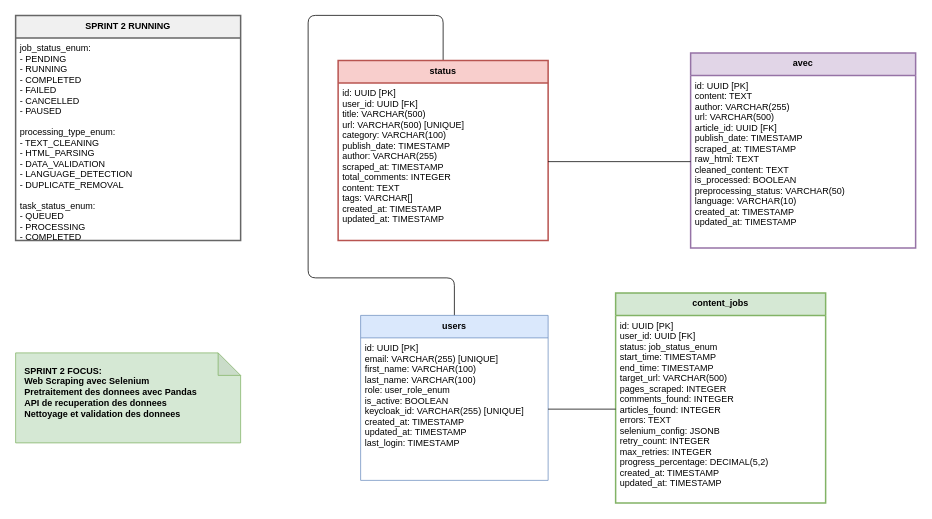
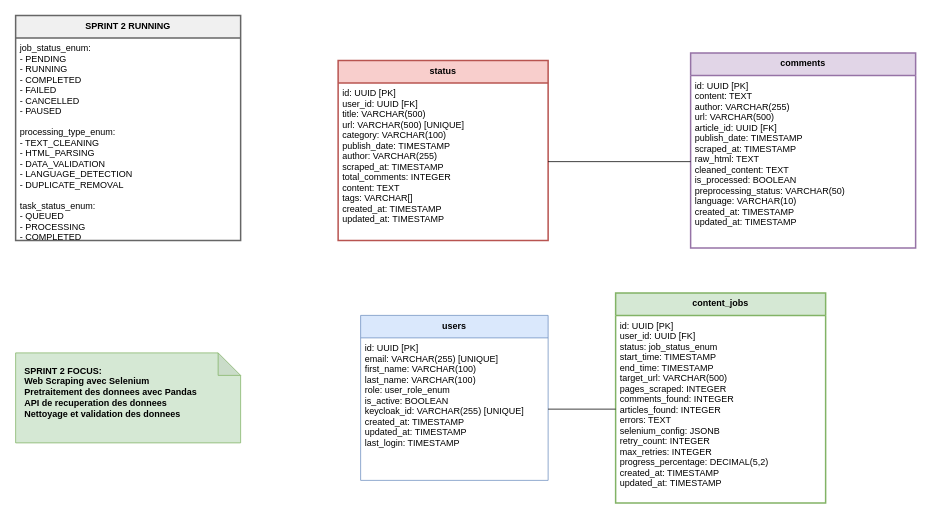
(803, 63) -> (803, 63)
(308, 148) -> none
